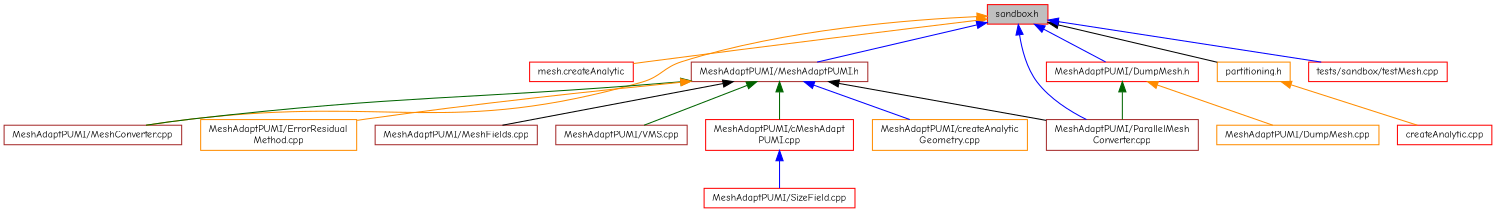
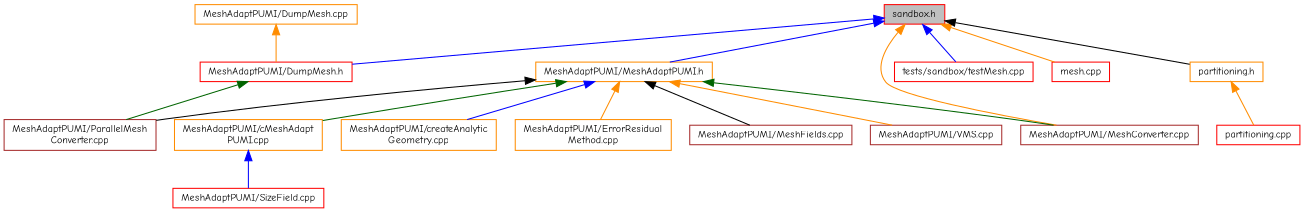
(581, 72) -> (1081, 72)
(780, 72) -> (624, 72)
(1041, 86) -> none
(696, 105) -> (786, 104)
(1215, 105) -> (276, 48)
(780, 135) -> (248, 135)
(1445, 135) -> (1258, 135)
